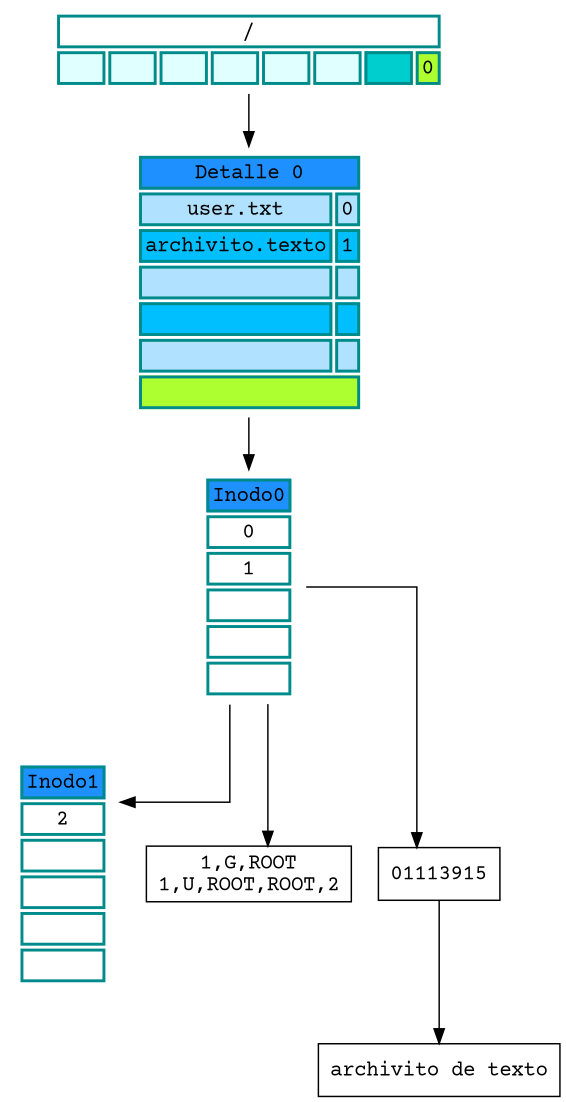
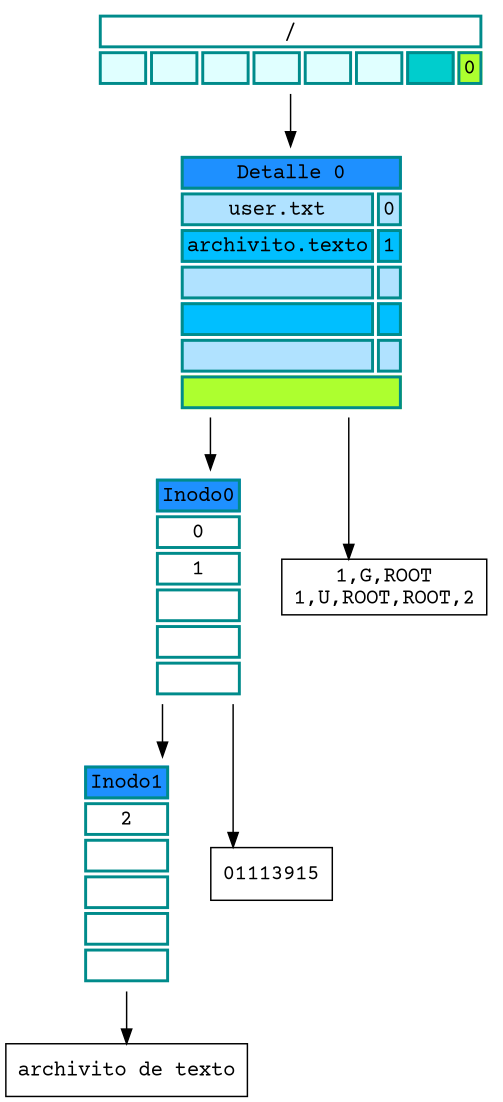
(268, 768) -> (349, 481)
(439, 965) -> (127, 1010)
